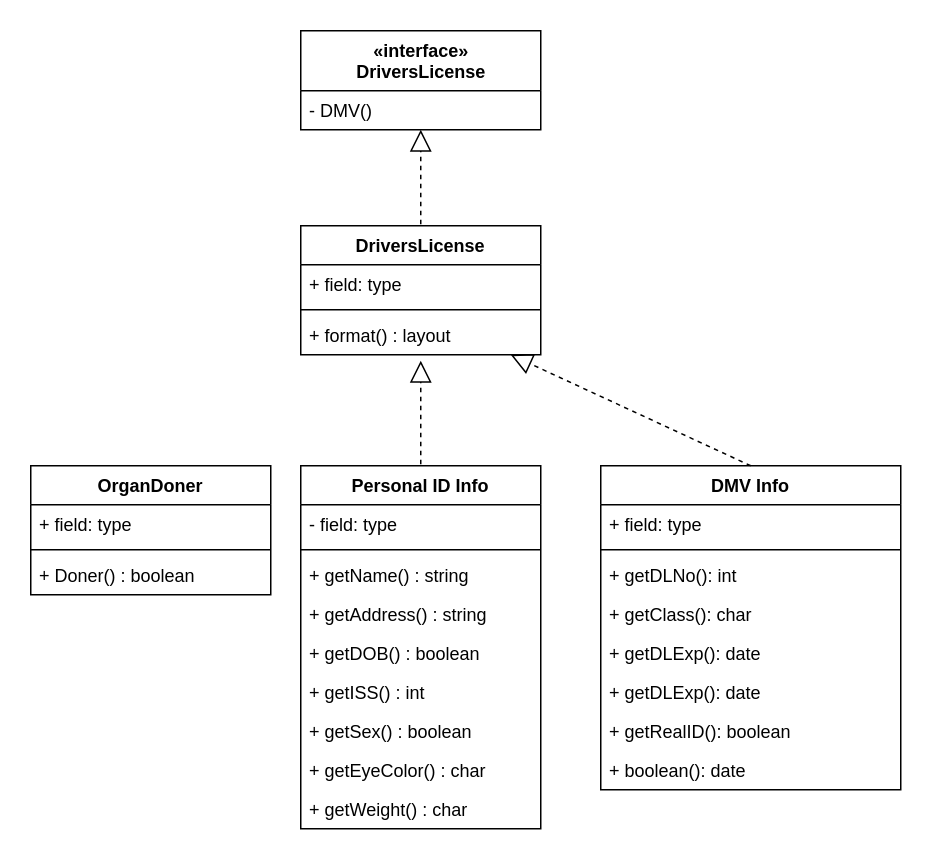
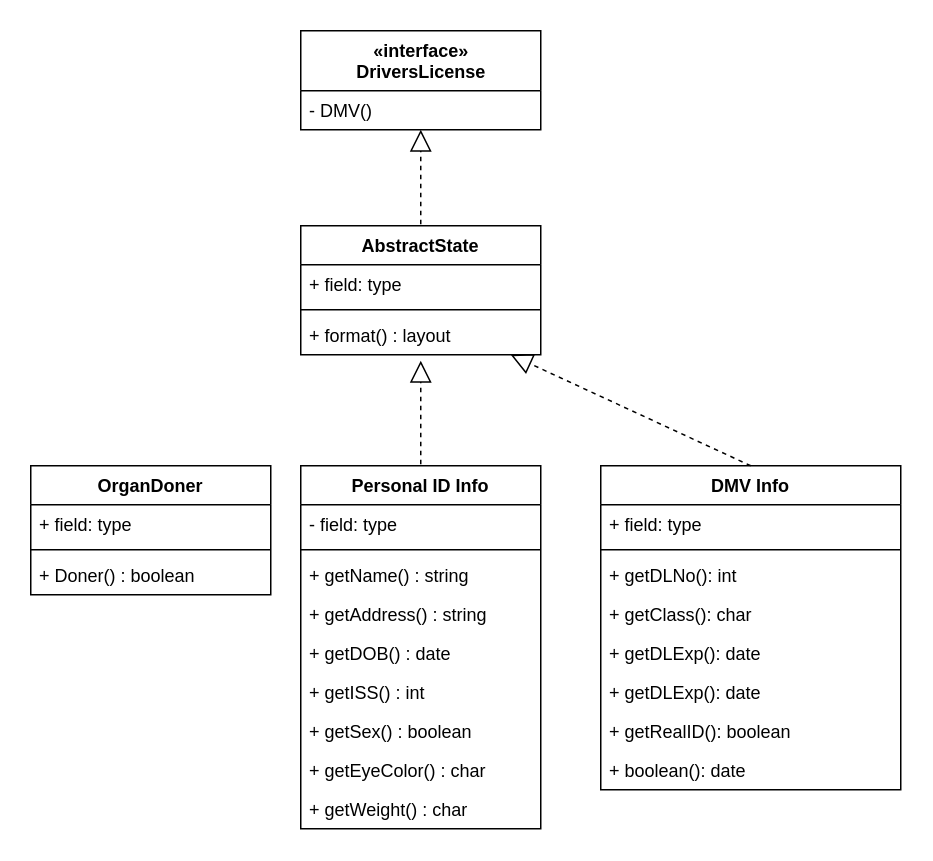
(420, 246) -> (420, 246)
(398, 654) -> (385, 654)
